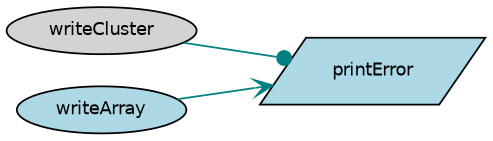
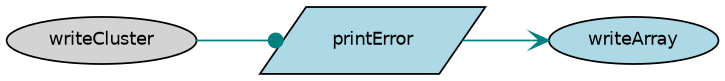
(216, 94) -> (497, 40)
